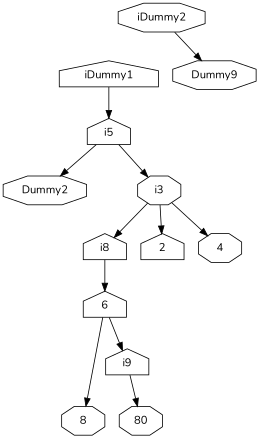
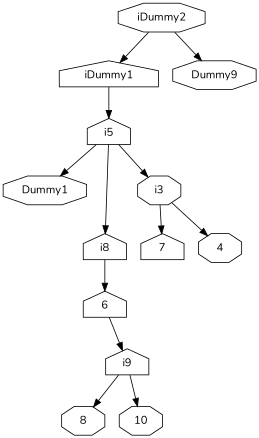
none -> (137, 44)
(45, 190) -> (45, 190)
(134, 217) -> (107, 185)
(162, 248) -> (162, 248)
(95, 358) -> (109, 388)
(141, 421) -> (141, 421)
